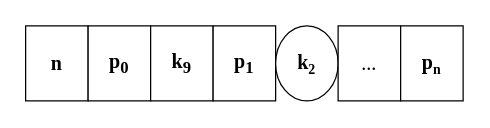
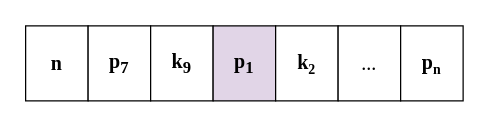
(119, 63) -> (119, 63)
(244, 63) -> (244, 63)
(307, 63) -> (307, 63)
